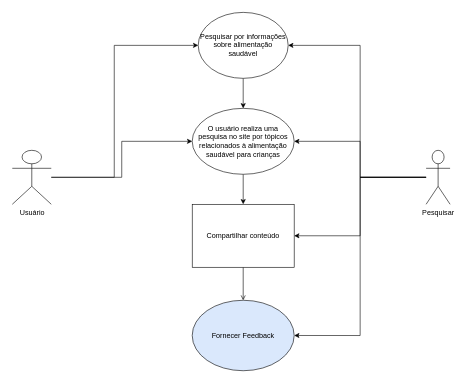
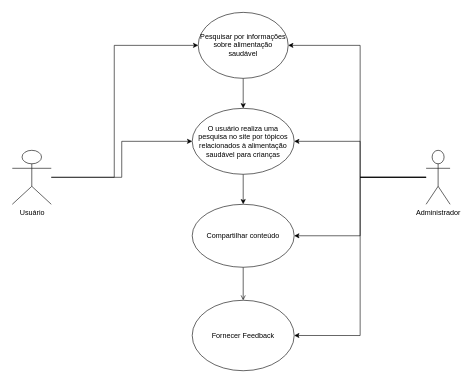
(439, 213) -> (439, 213)
(243, 236) -> (243, 236)
(243, 336) -> (243, 336)
